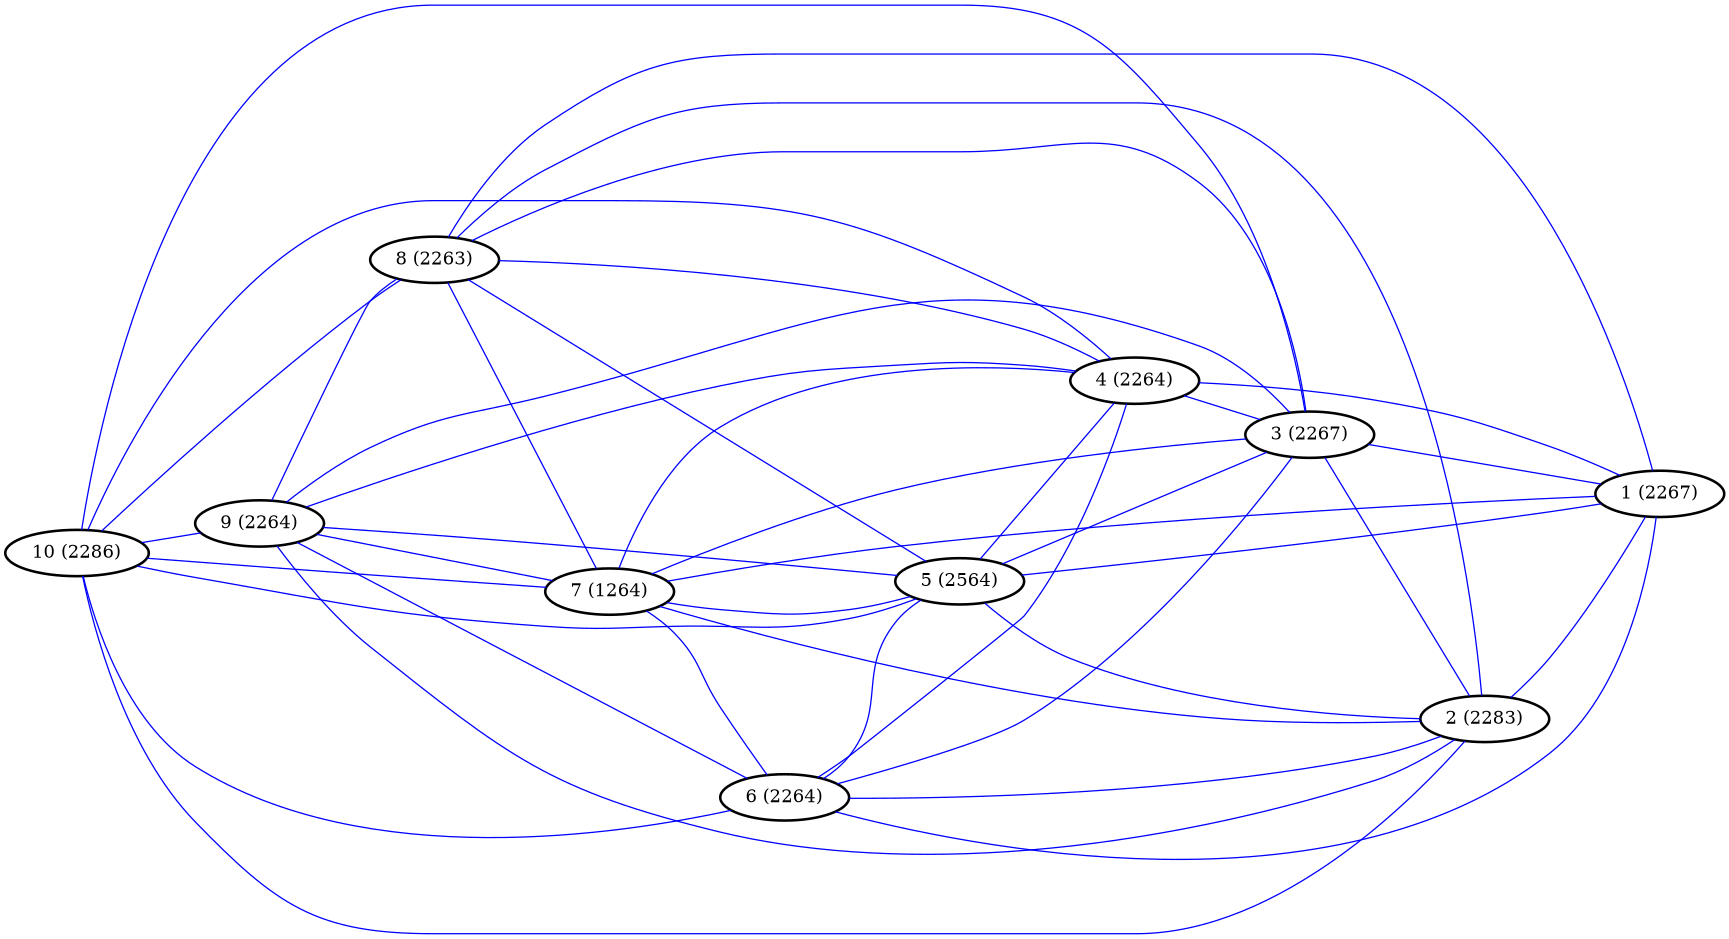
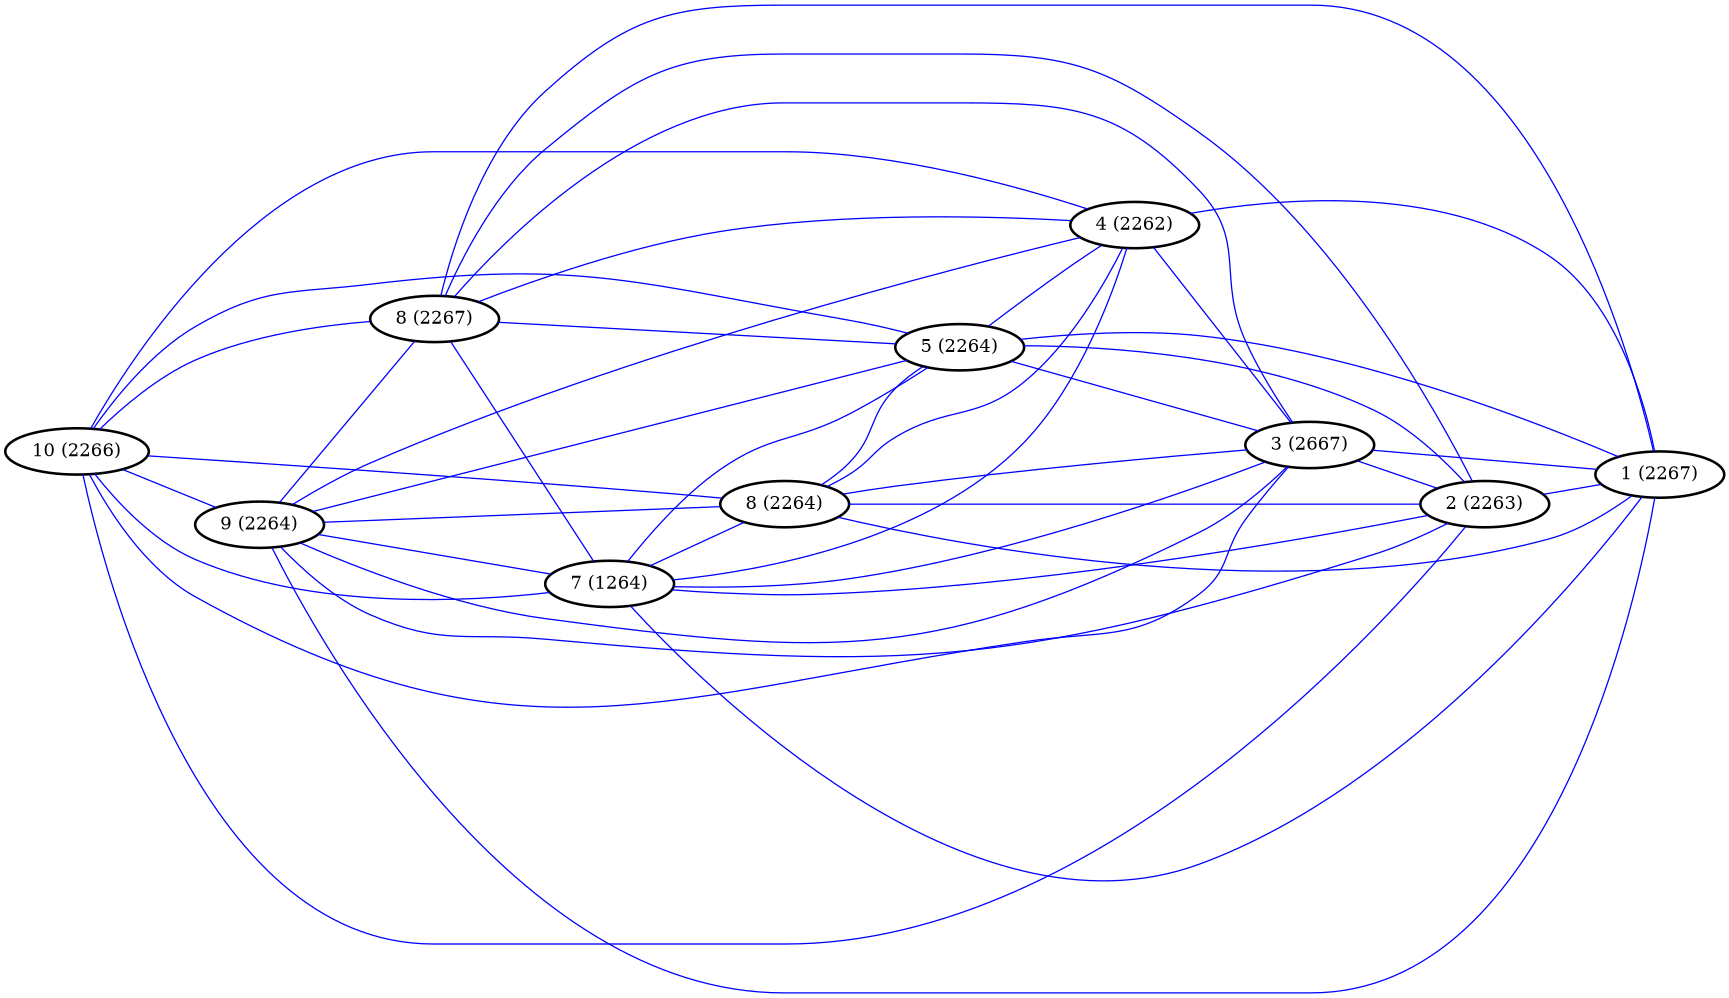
(435, 260) -> (435, 319)
(1135, 381) -> (1135, 225)
(1310, 435) -> (1310, 445)
(77, 553) -> (77, 451)
(960, 581) -> (960, 347)
(1485, 719) -> (1485, 504)
(785, 797) -> (785, 504)
none -> (1016, 993)
